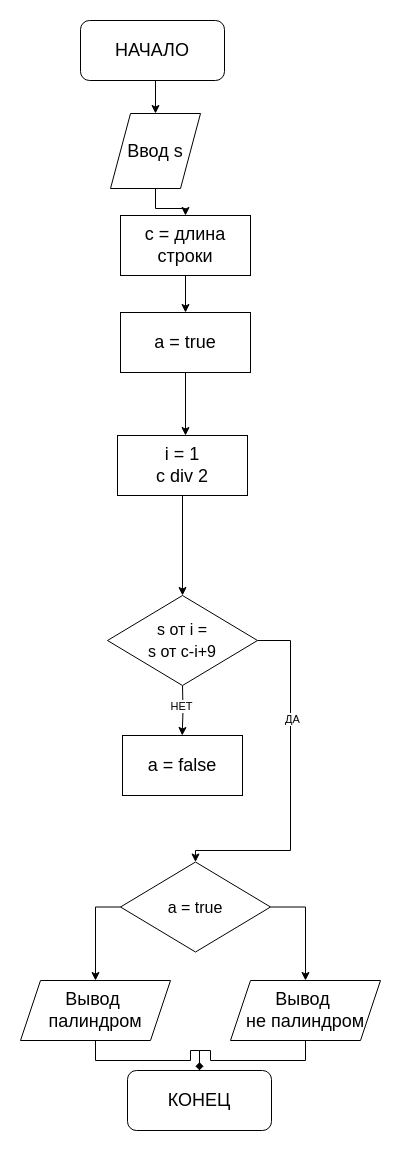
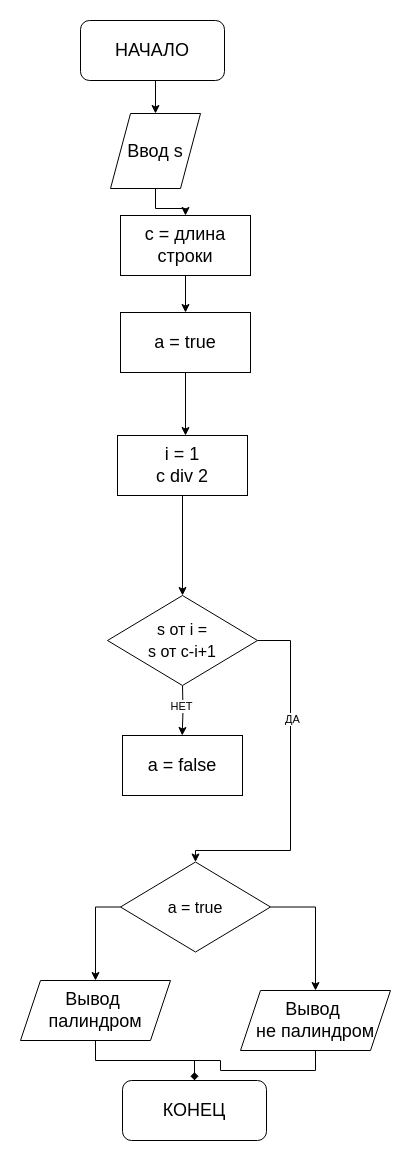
(183, 641) -> (183, 641)
(306, 1011) -> (316, 1021)
(200, 1101) -> (195, 1111)
